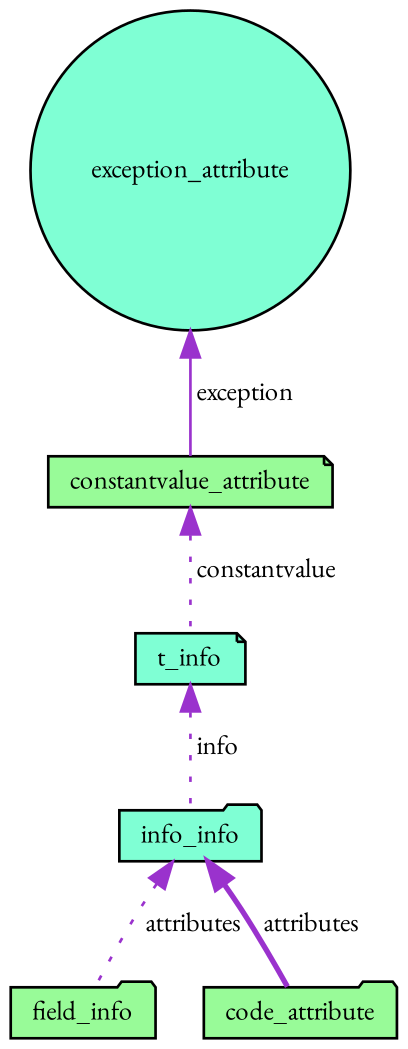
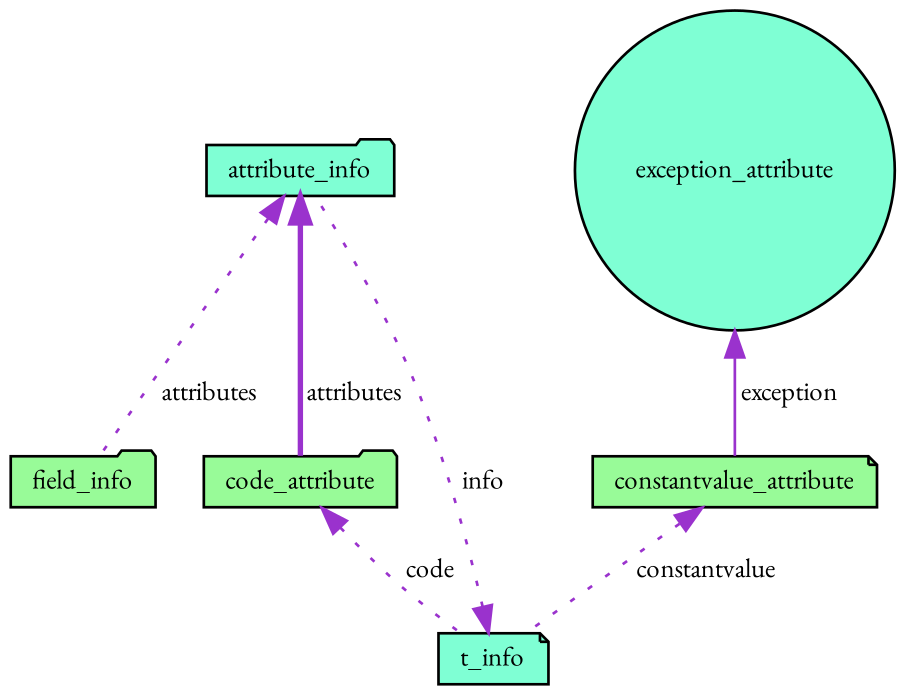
none -> (398, 583)
(190, 836) -> (300, 170)
